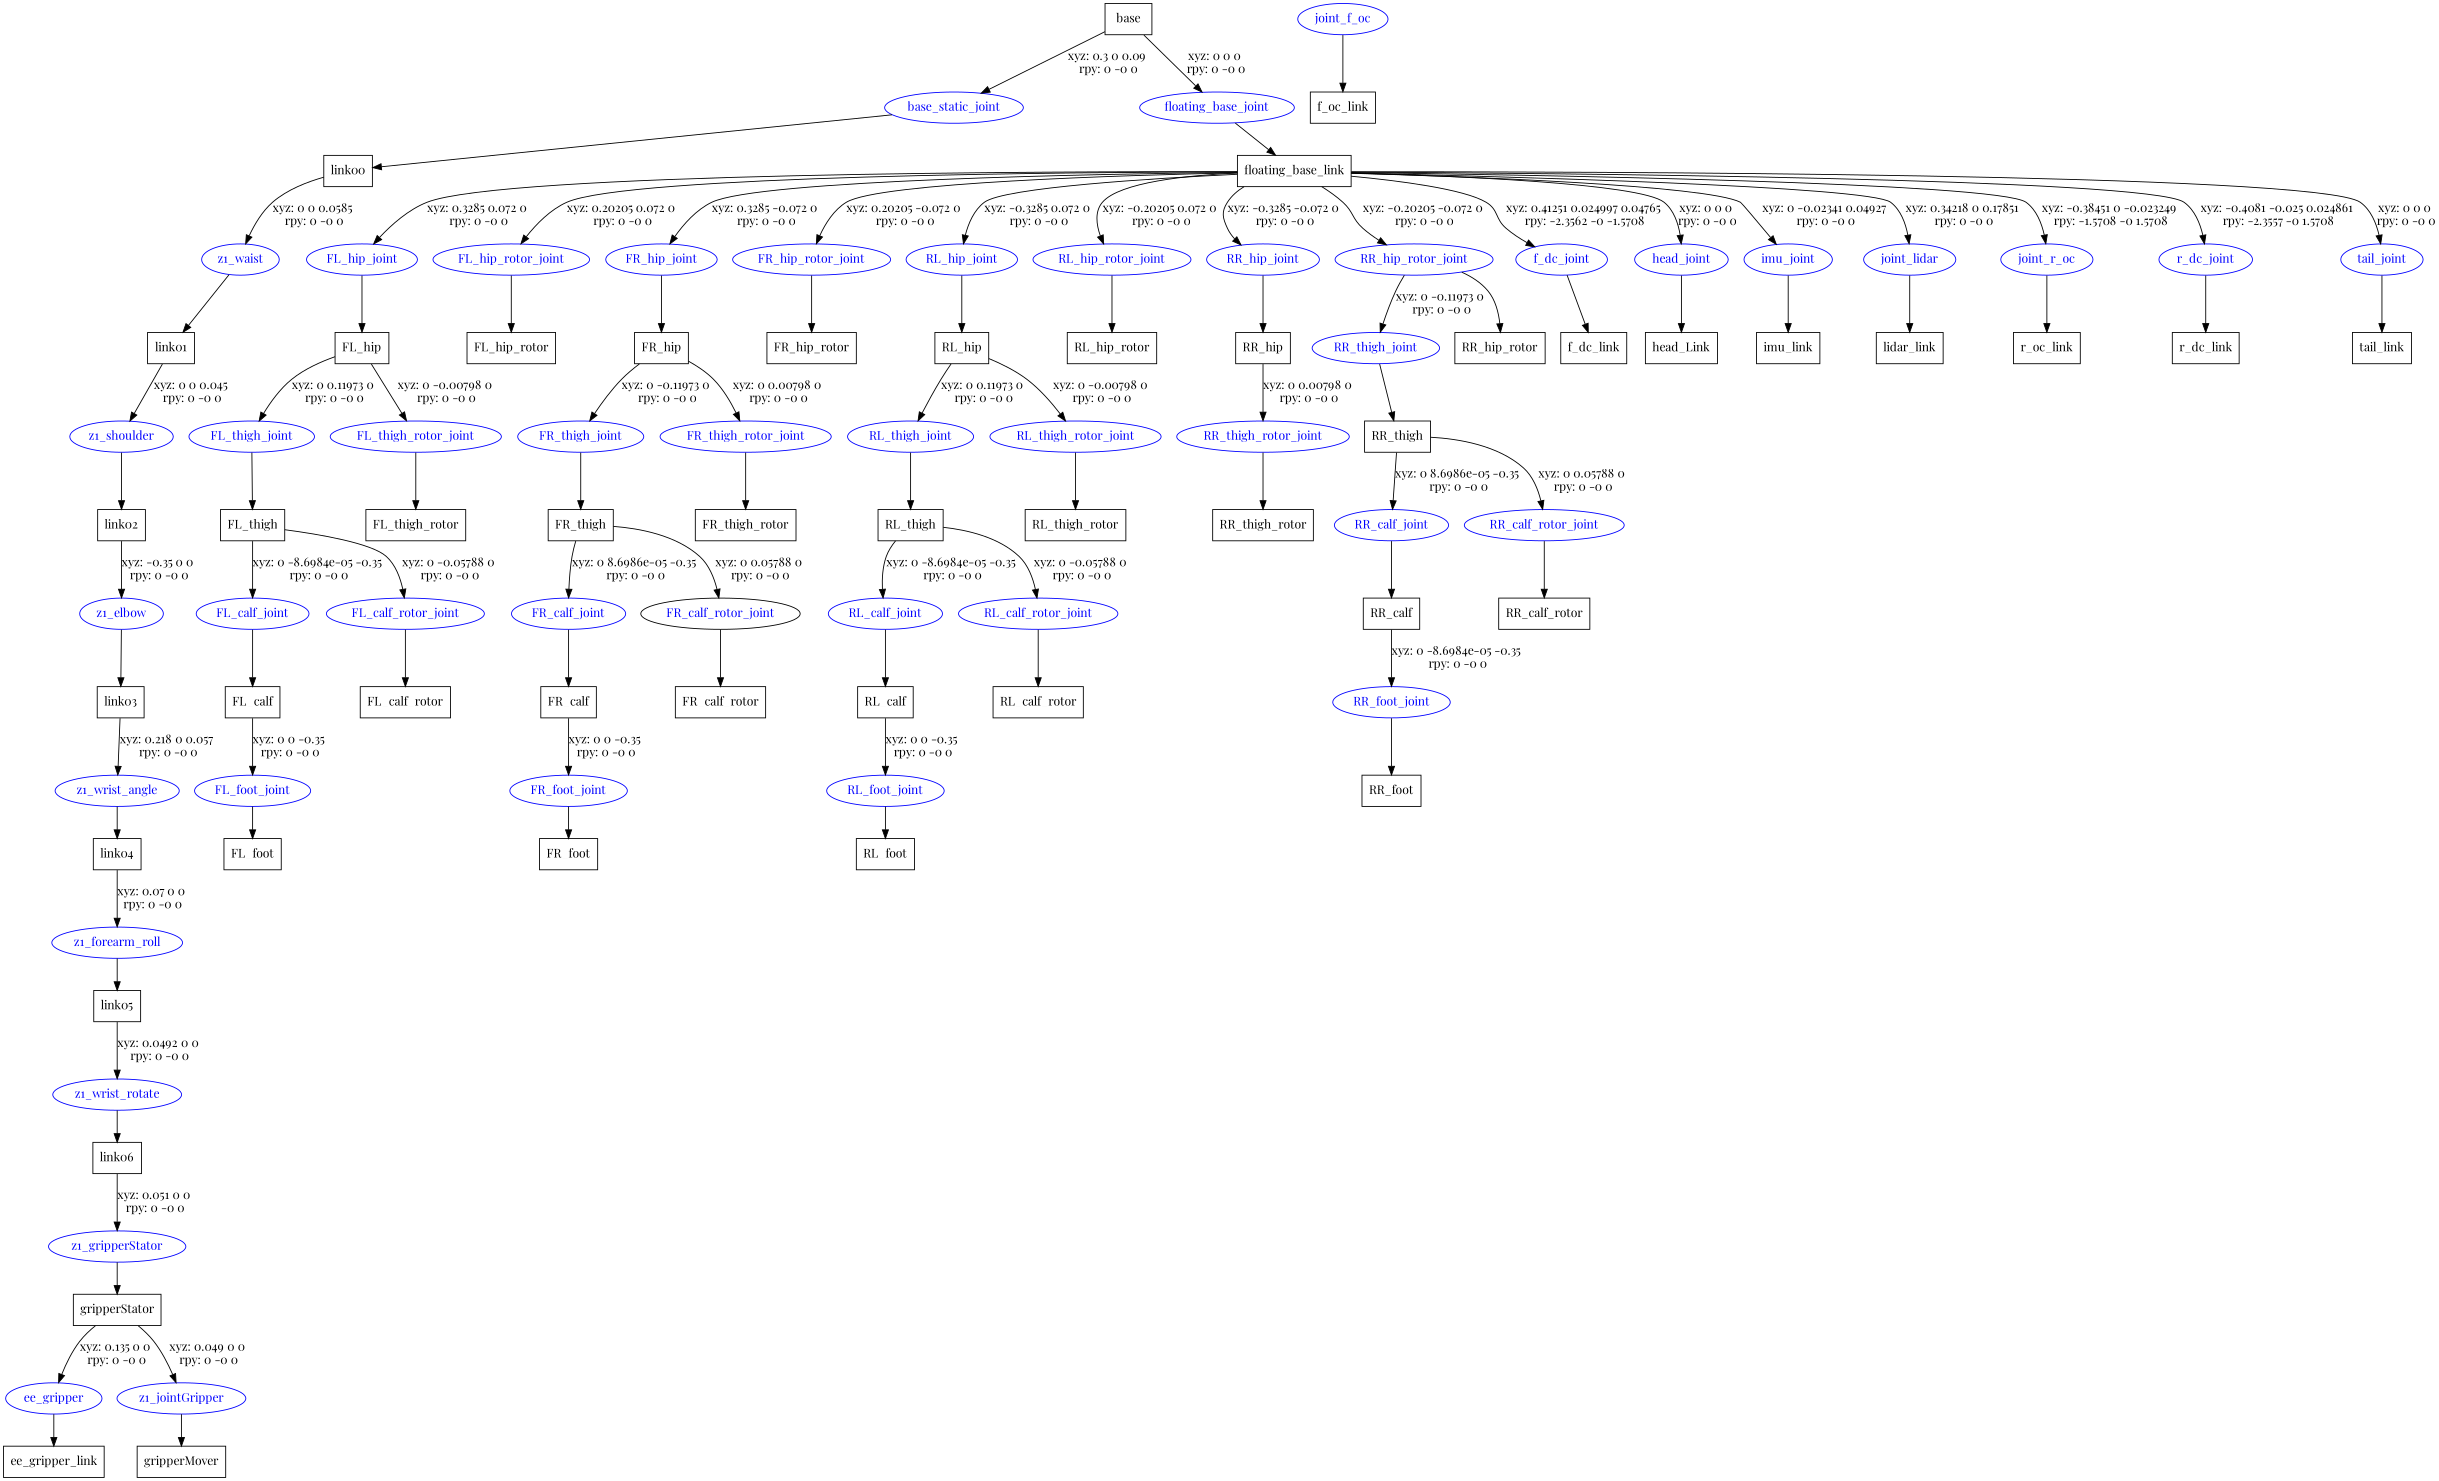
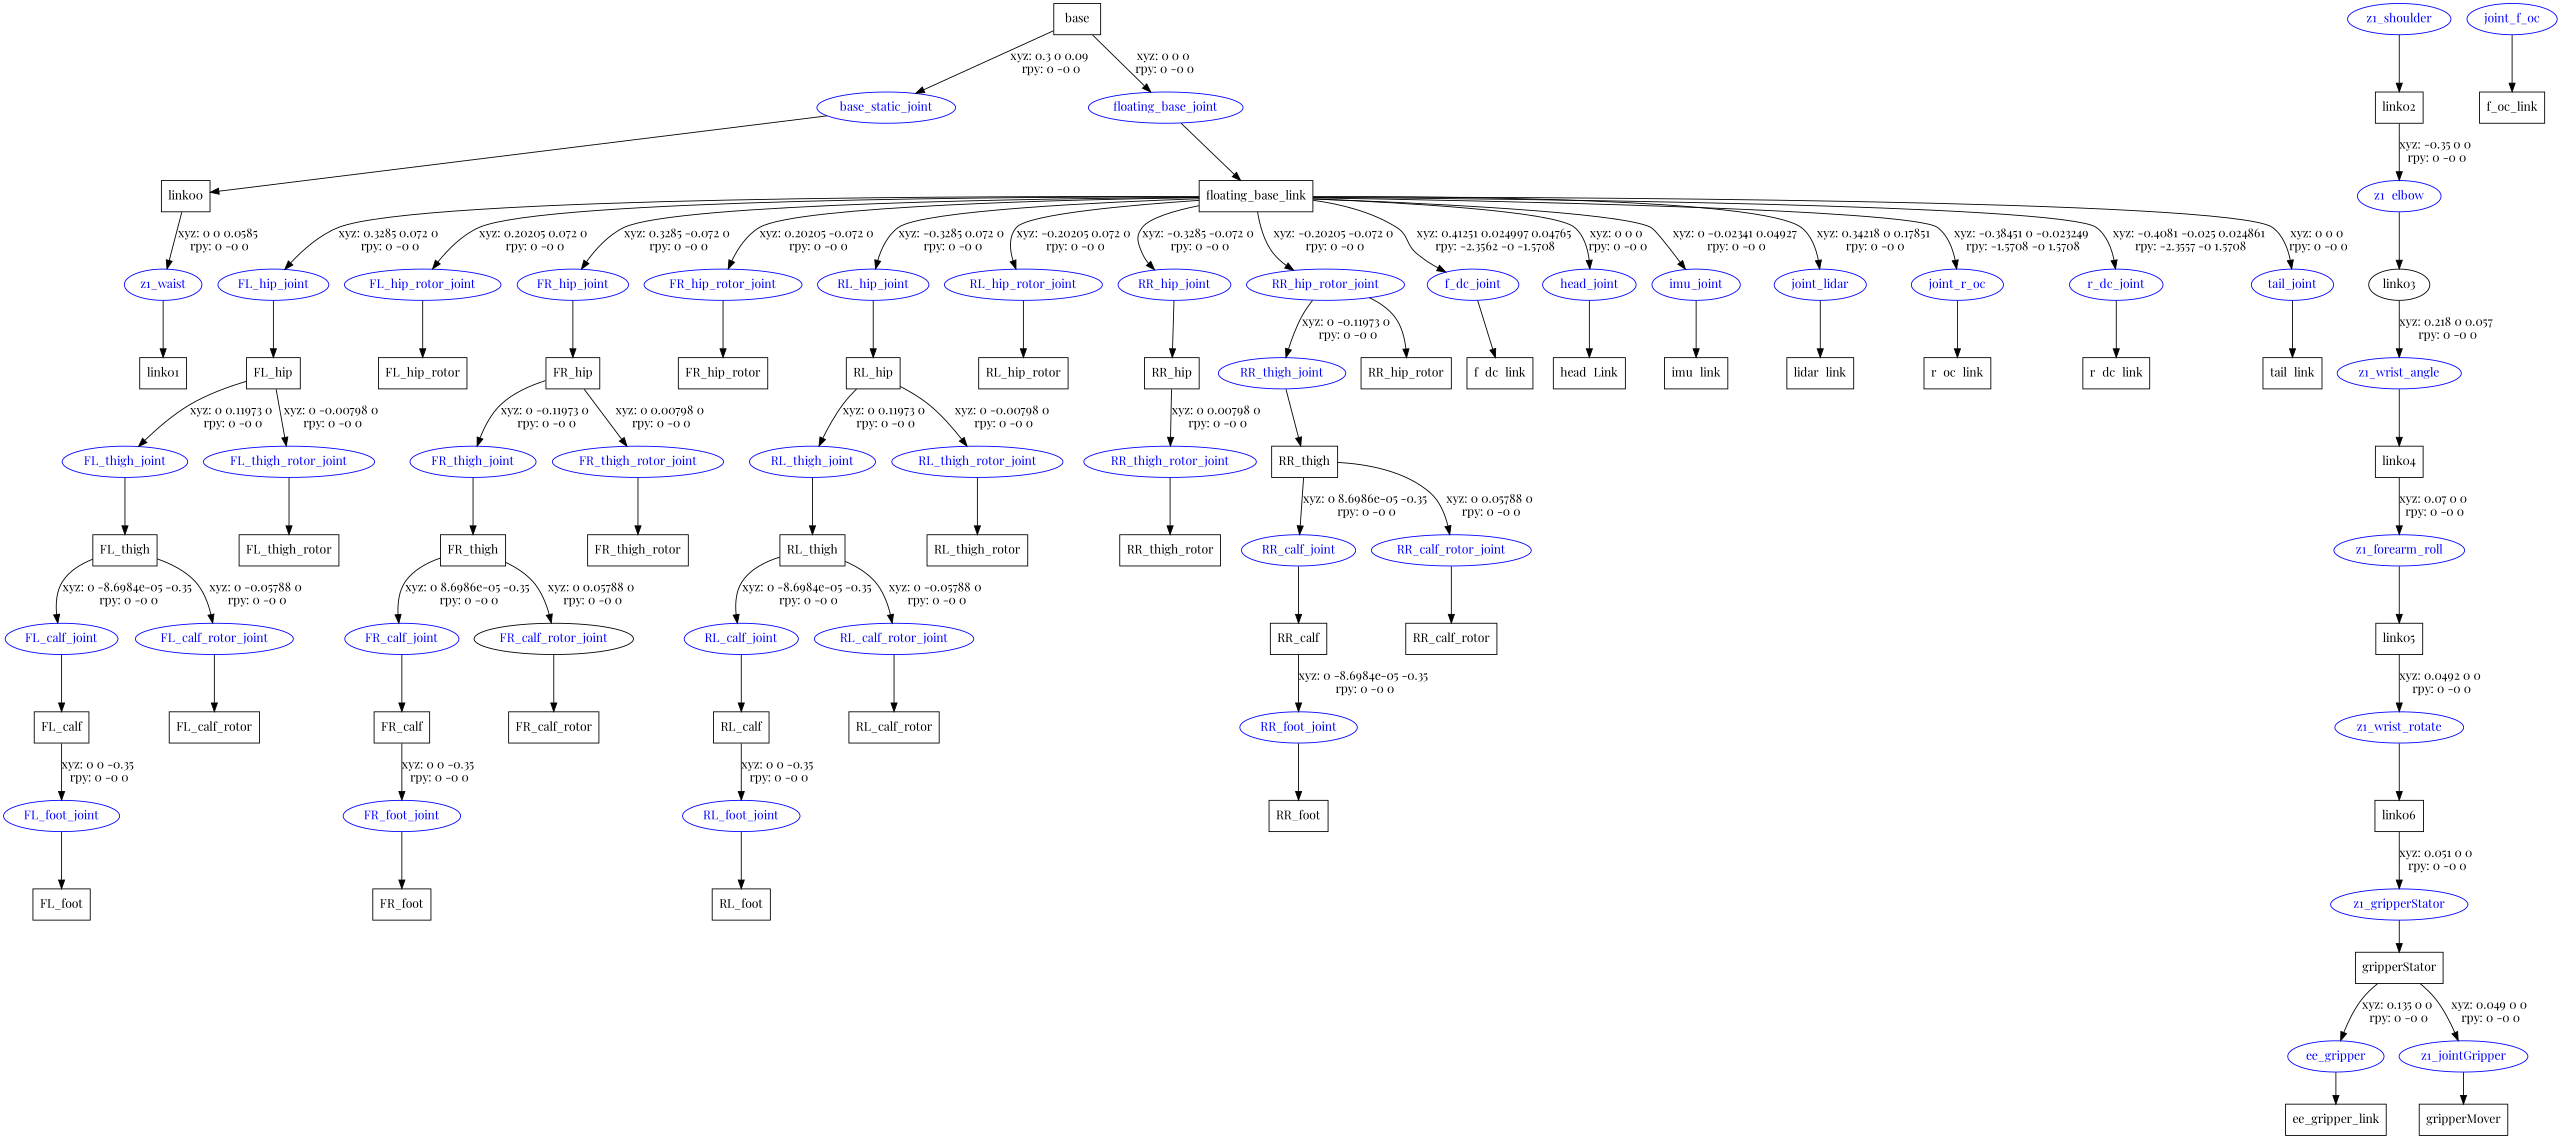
(148, 389) -> none
(121, 702) -> (2399, 285)
